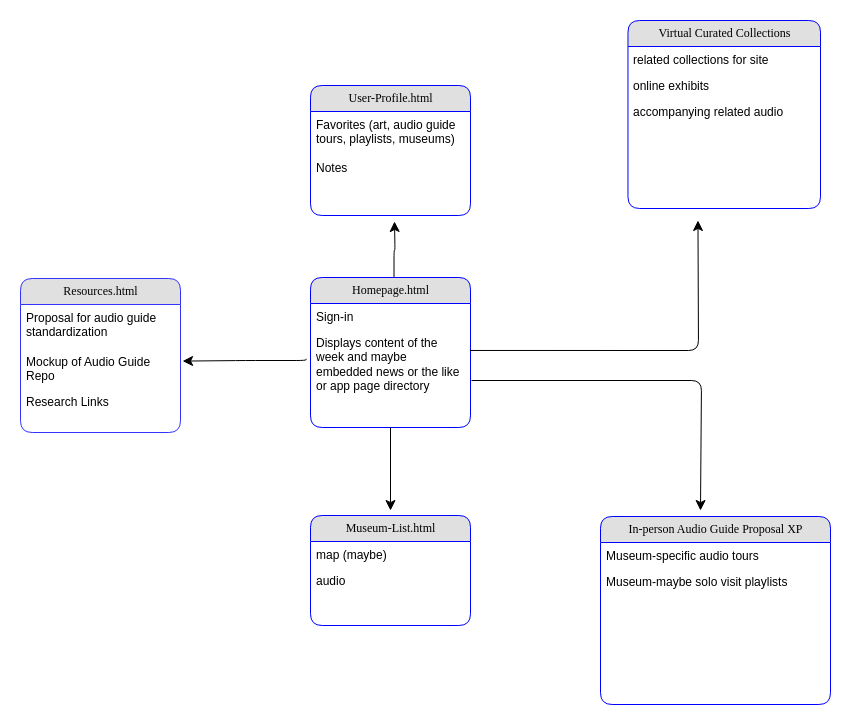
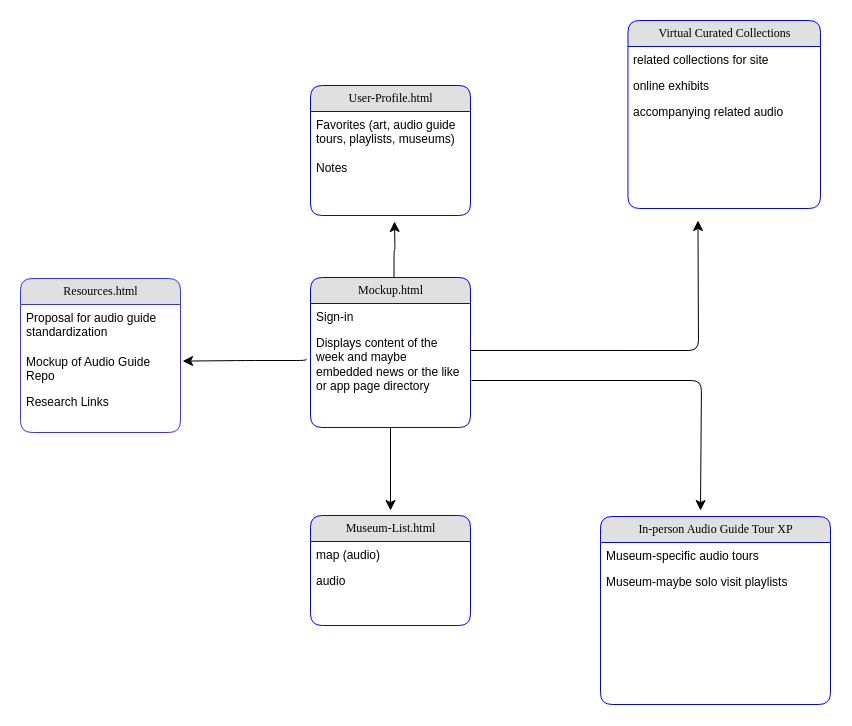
(391, 291) -> (391, 291)
(716, 530) -> (716, 530)
(352, 556) -> (350, 556)
